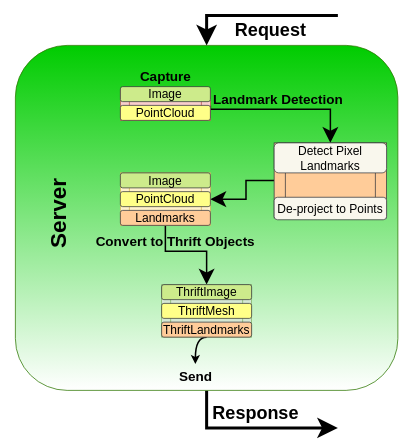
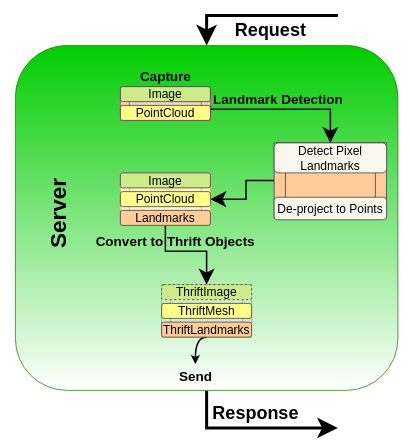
(207, 292) -> (207, 292)
